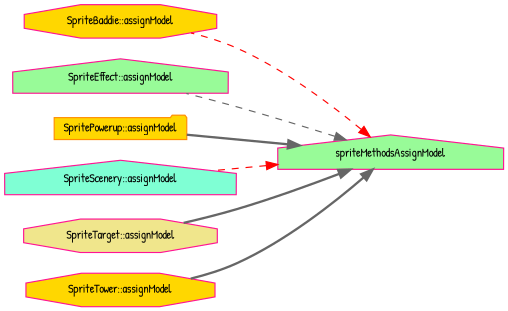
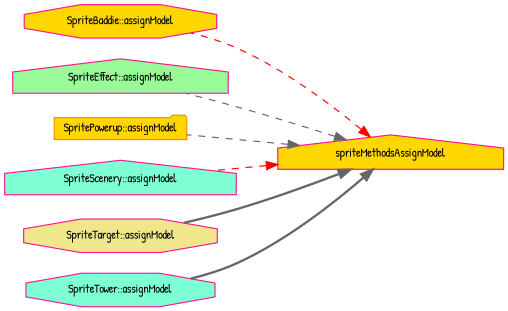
(237, 140) -> (237, 140)
(391, 154) -> (391, 154)
(120, 290) -> (120, 290)
